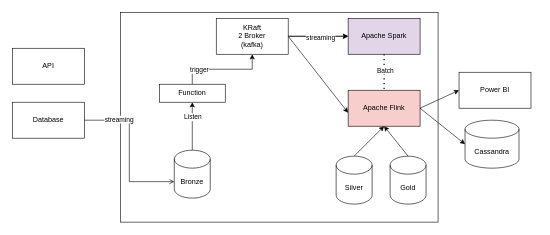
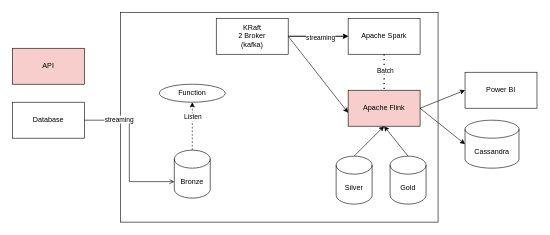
(384, 36) -> (384, 36)
(48, 66) -> (48, 66)
(198, 69) -> none
(495, 90) -> (501, 90)
(192, 93) -> (192, 93)
(192, 128) -> (192, 128)
